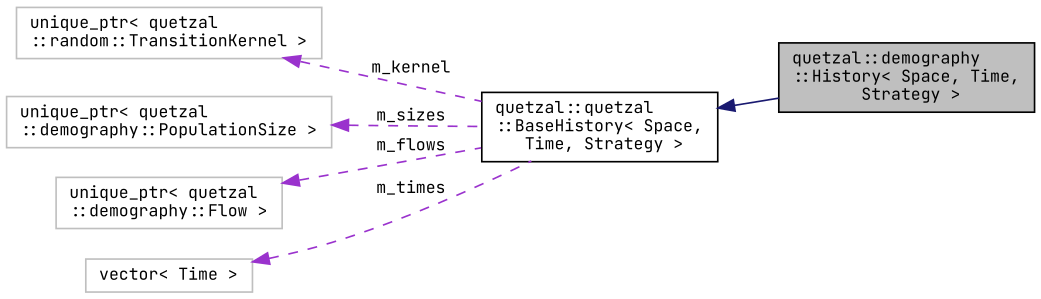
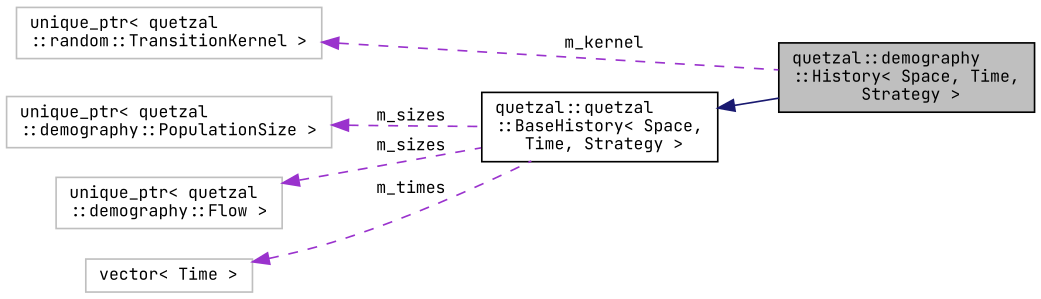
(391, 81) -> (559, 57)
(407, 146) -> (407, 146)
